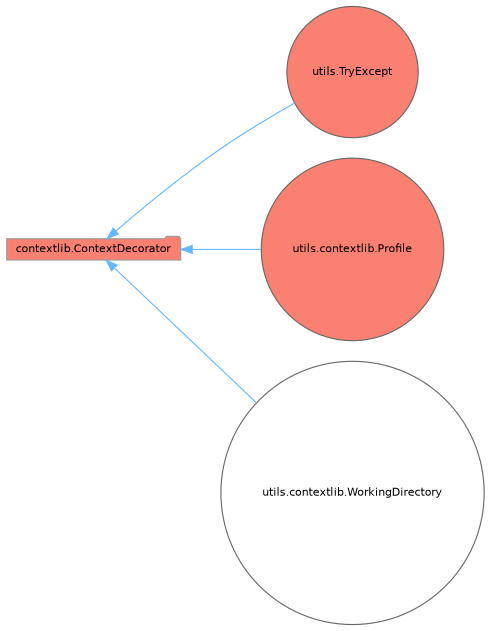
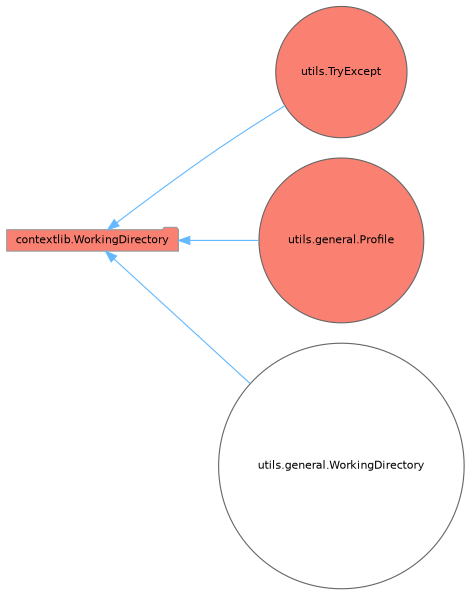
(94, 249) -> (93, 240)
(353, 249) -> (341, 240)
(353, 493) -> (341, 466)
